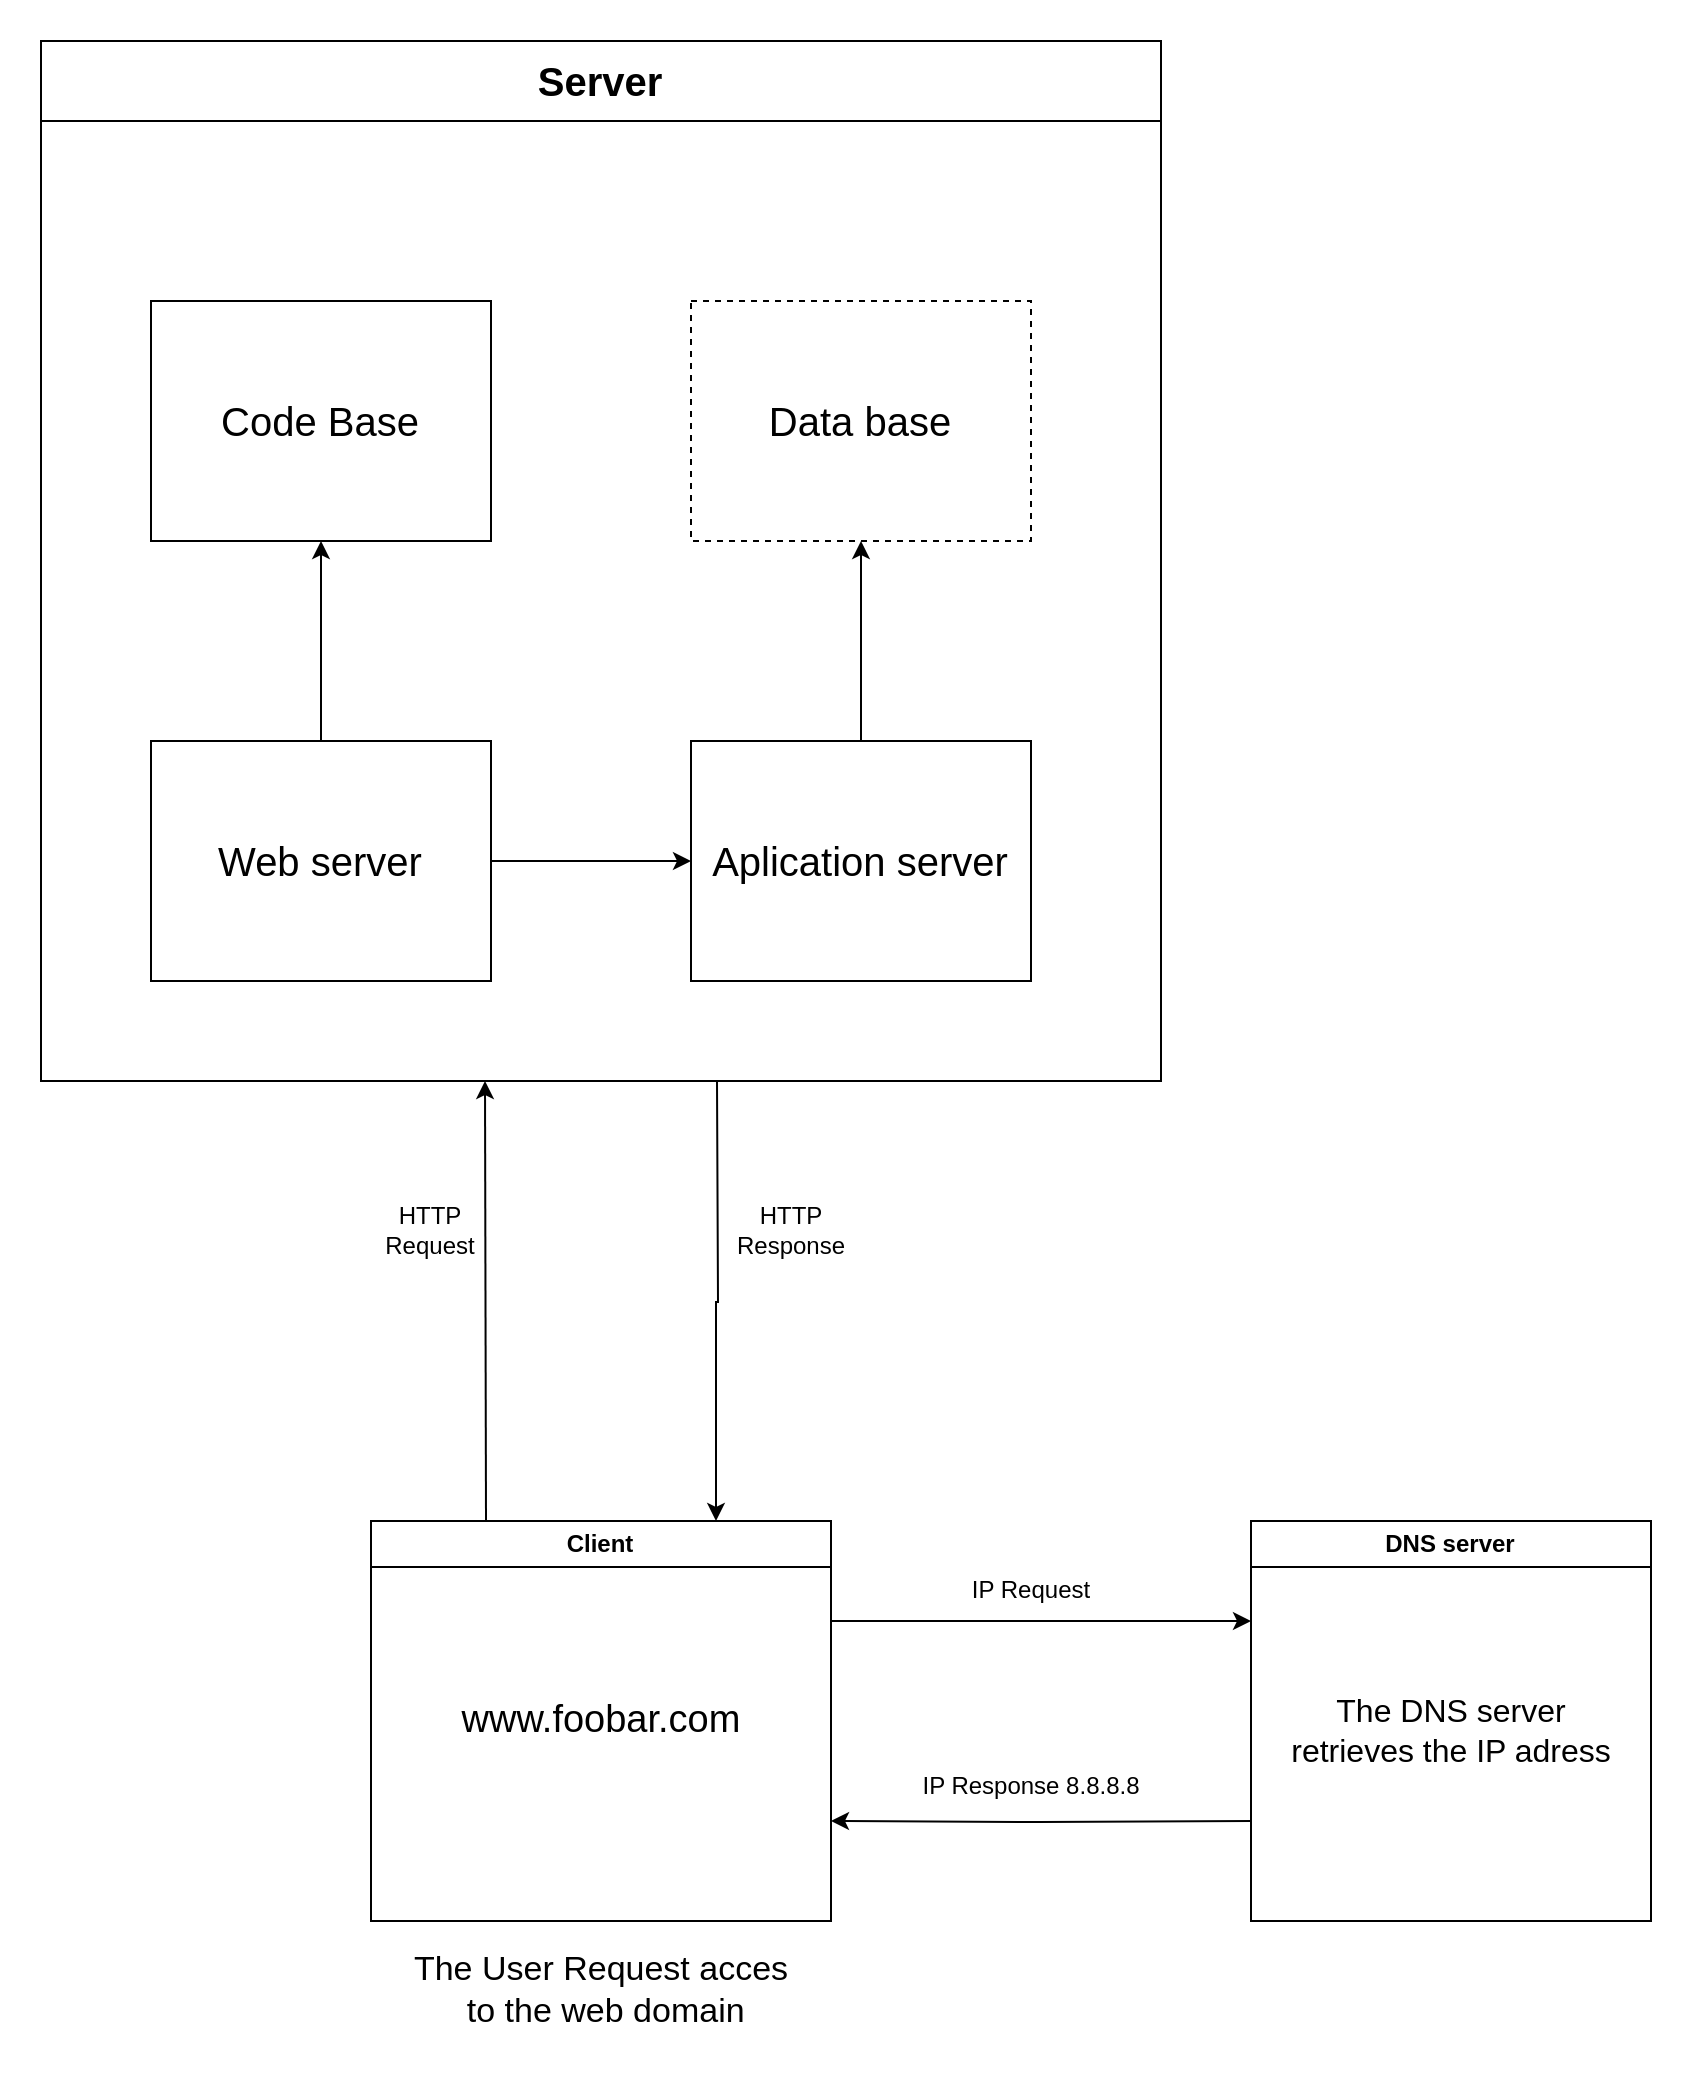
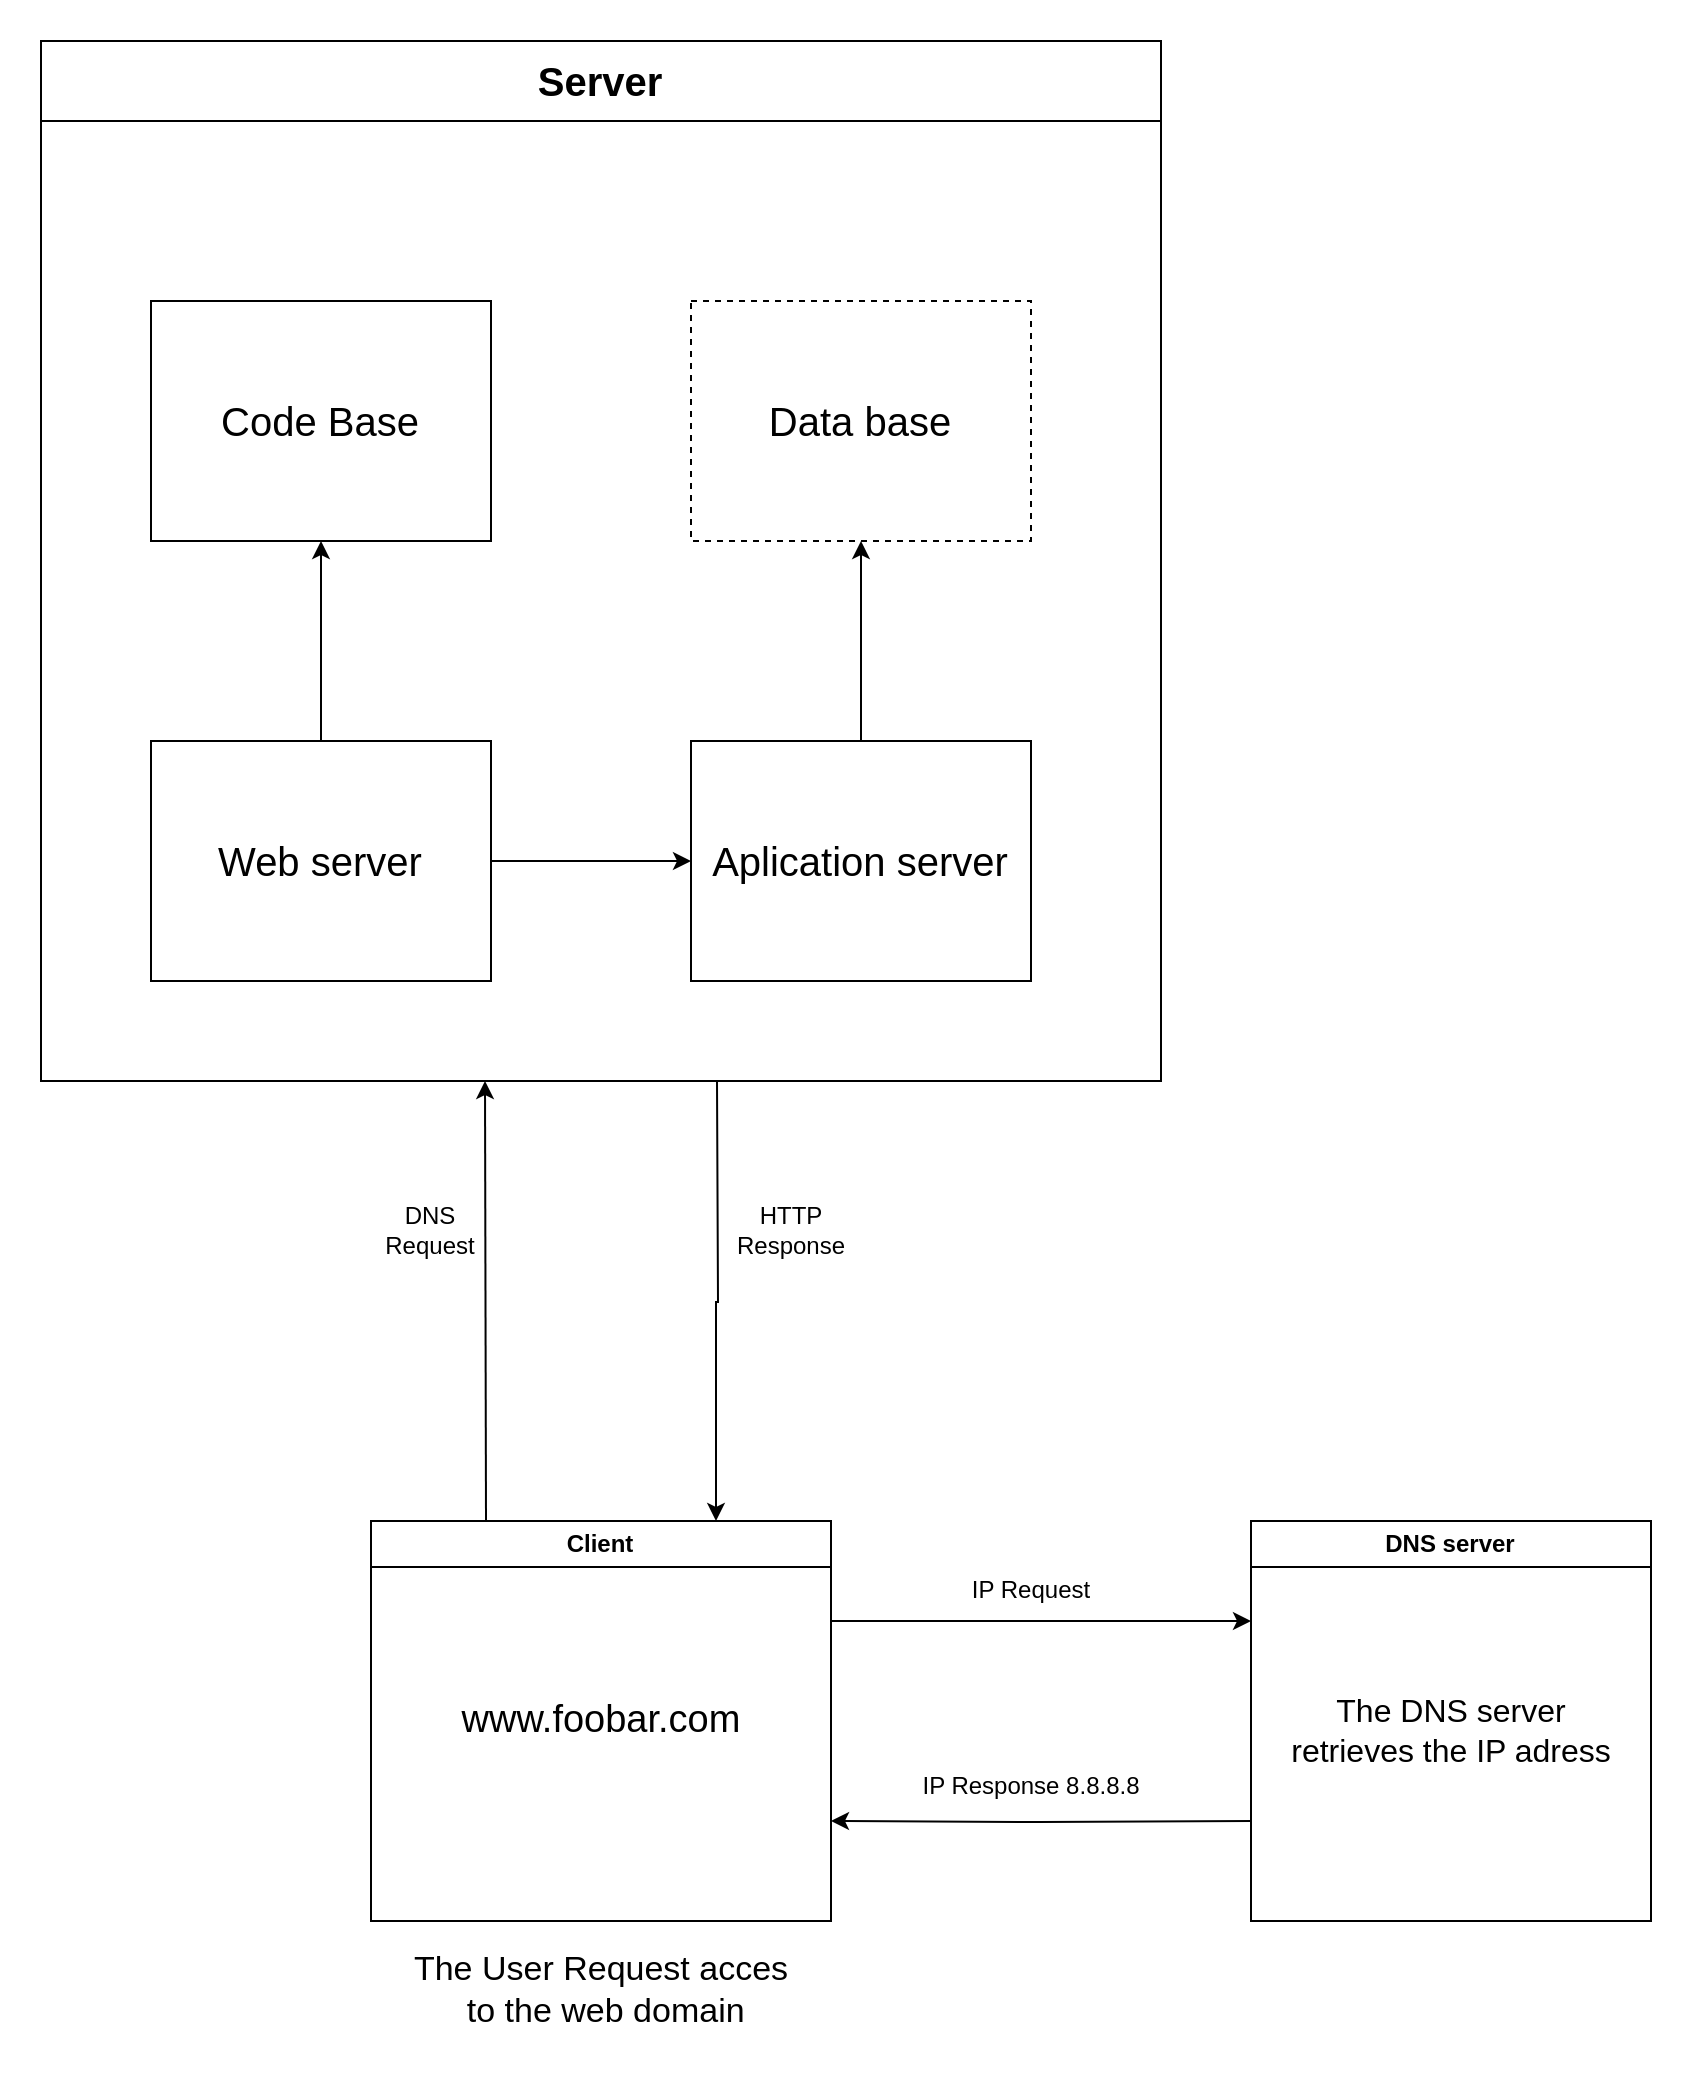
(431, 1231) -> (431, 1231)
